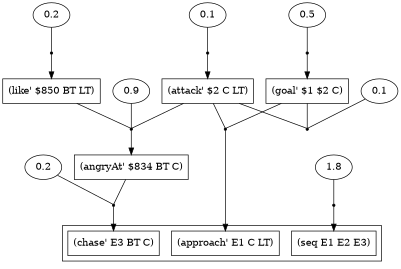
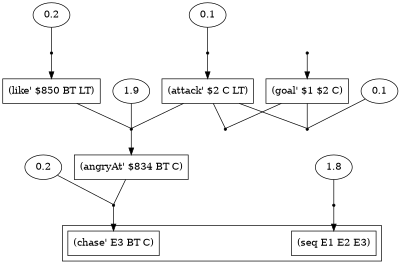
(307, 15) -> none
(131, 91) -> (131, 91)
(225, 243) -> none
